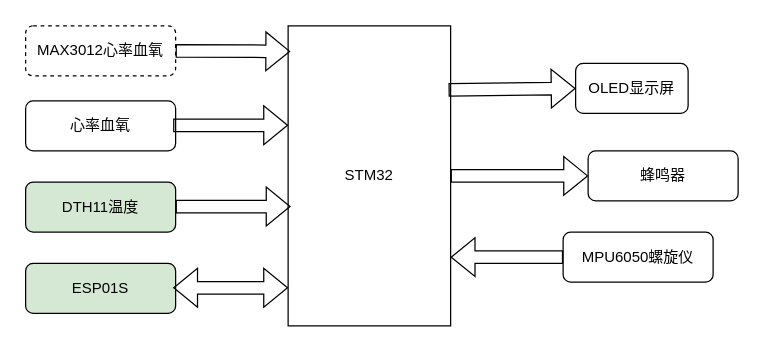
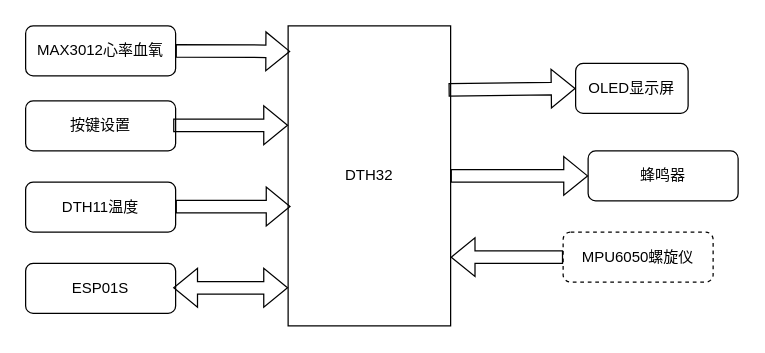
(101, 51) -> (101, 51)
(101, 126) -> (101, 126)
(369, 176) -> (369, 176)
(101, 207) -> (101, 207)
(638, 257) -> (638, 257)
(101, 288) -> (101, 288)
